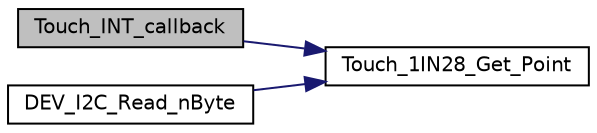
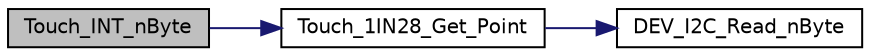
(131, 28) -> (109, 28)
(279, 87) -> (571, 28)
